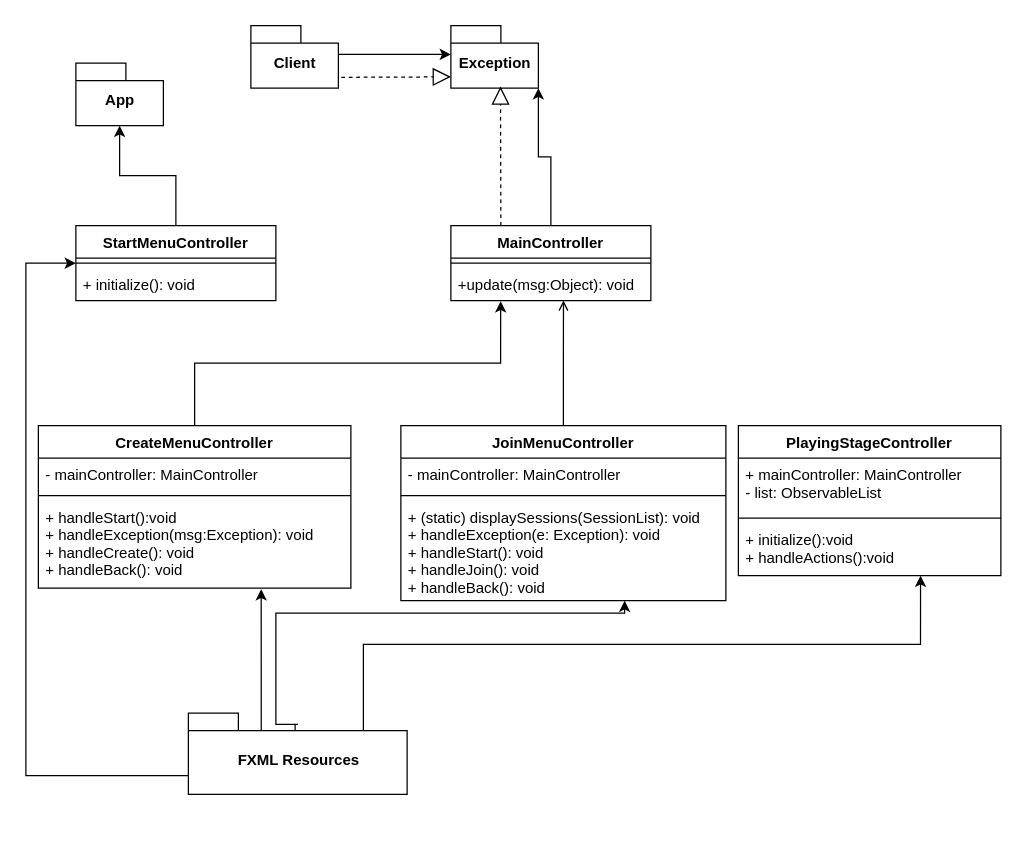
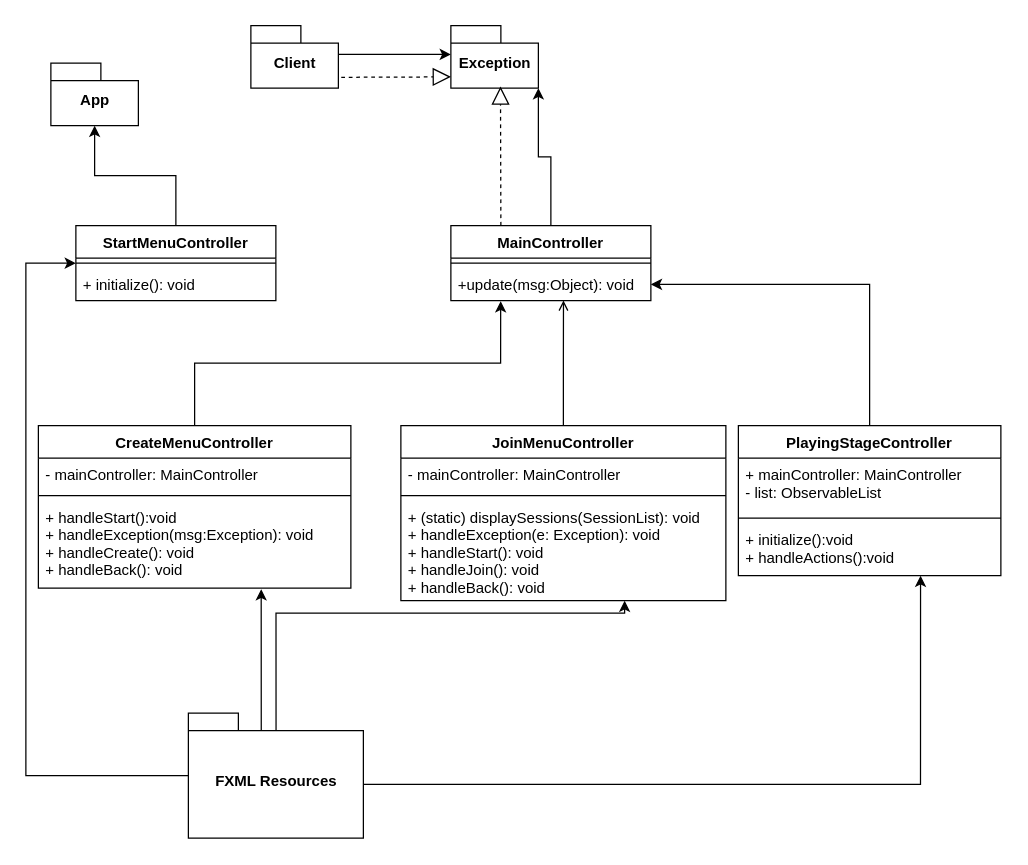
(119, 94) -> (94, 94)
none -> (835, 284)
(298, 754) -> (276, 776)
